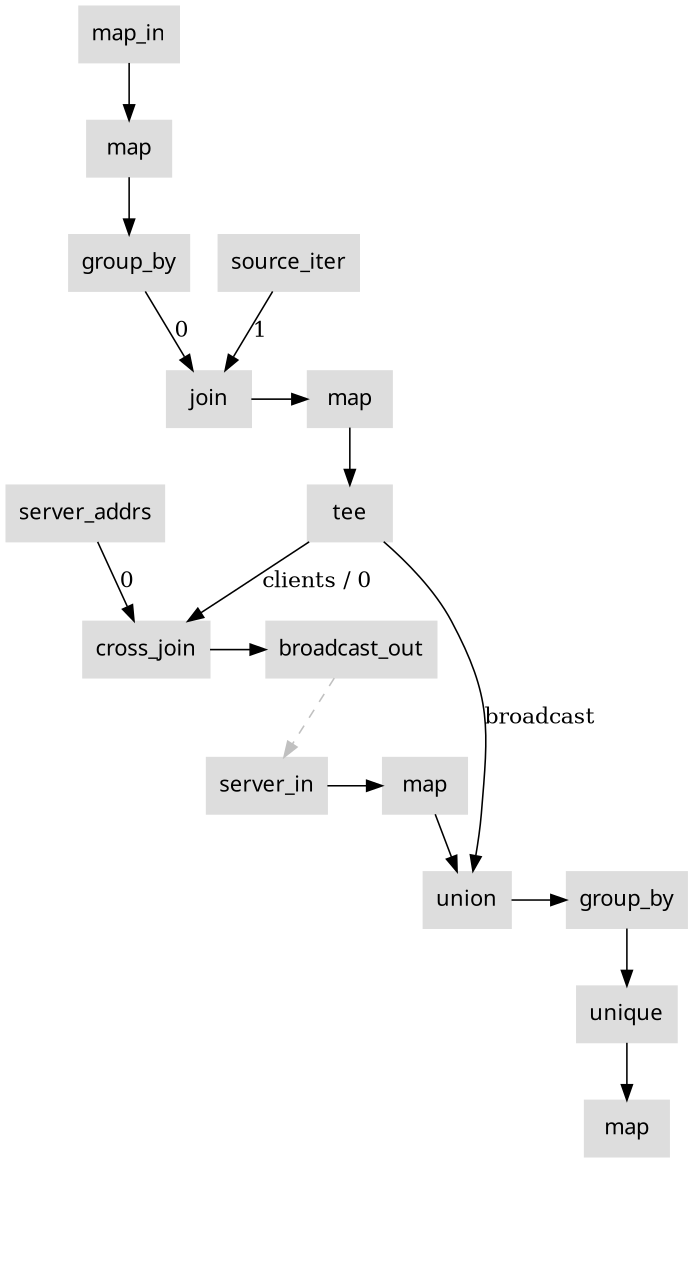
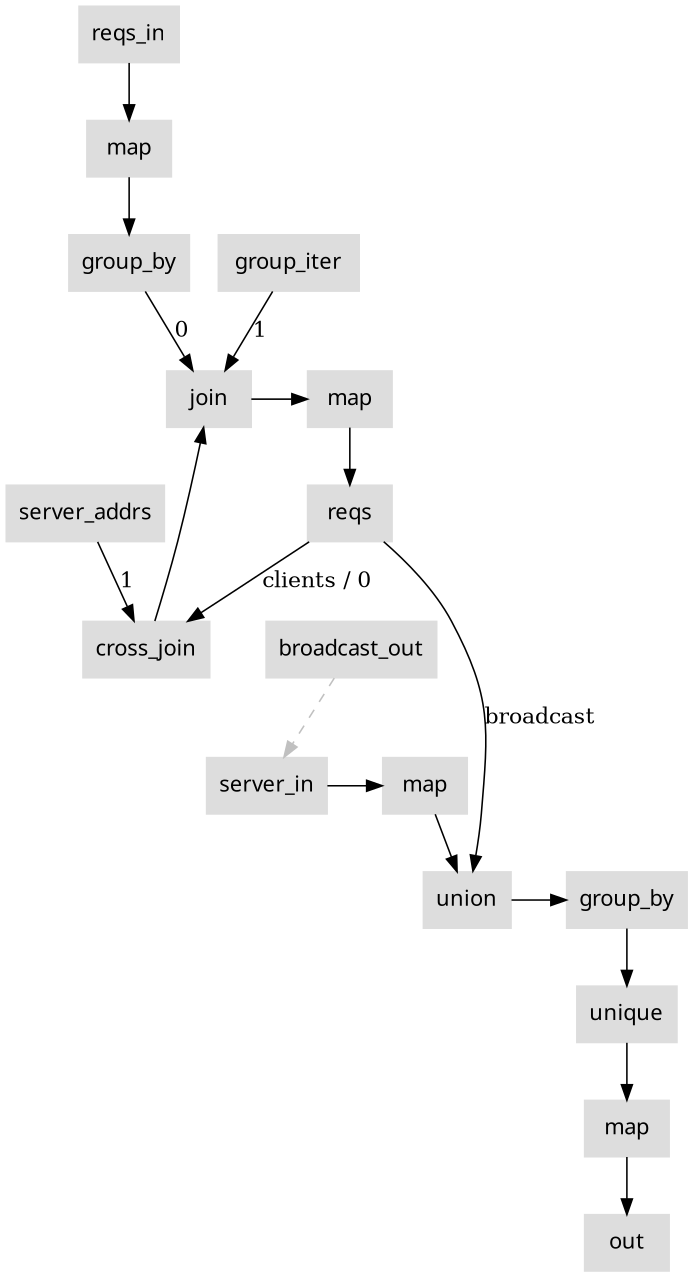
(129, 34) -> (129, 34)
(289, 263) -> (289, 263)
(350, 513) -> (350, 513)
(128, 582) -> (128, 582)
(230, 650) -> (180, 533)
none -> (627, 1243)
